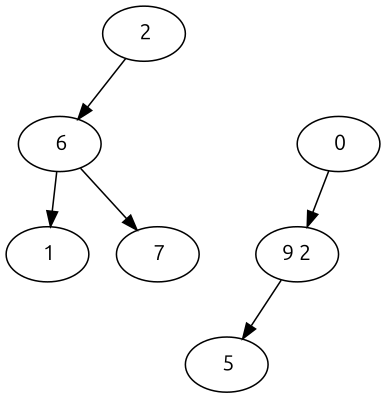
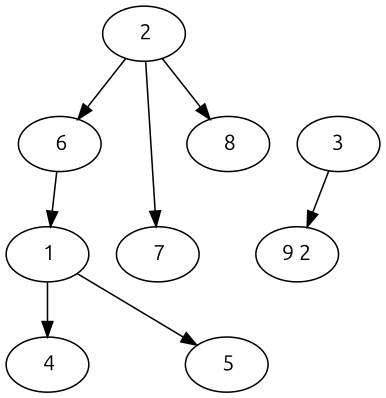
none -> (228, 144)
(339, 144) -> (339, 144)
(104, 193) -> (150, 136)
(266, 303) -> (130, 305)
none -> (47, 365)
